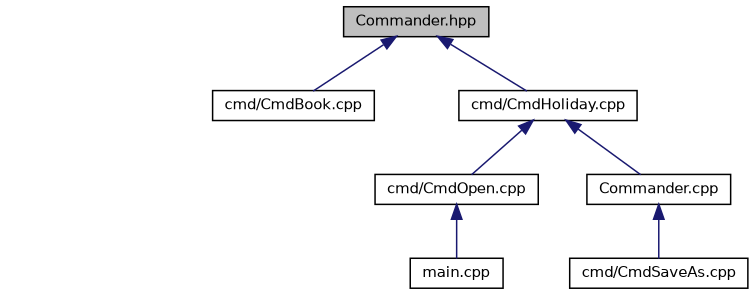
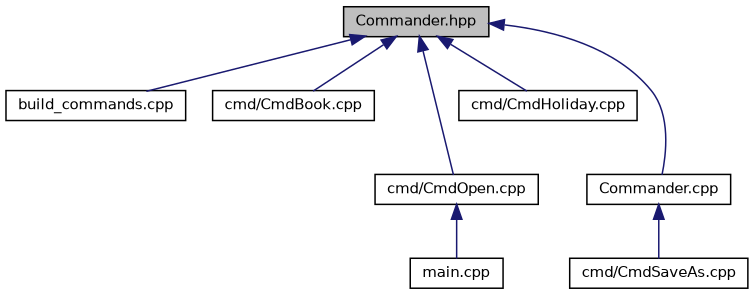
none -> (96, 106)
(497, 152) -> (438, 113)
(609, 152) -> (623, 65)
